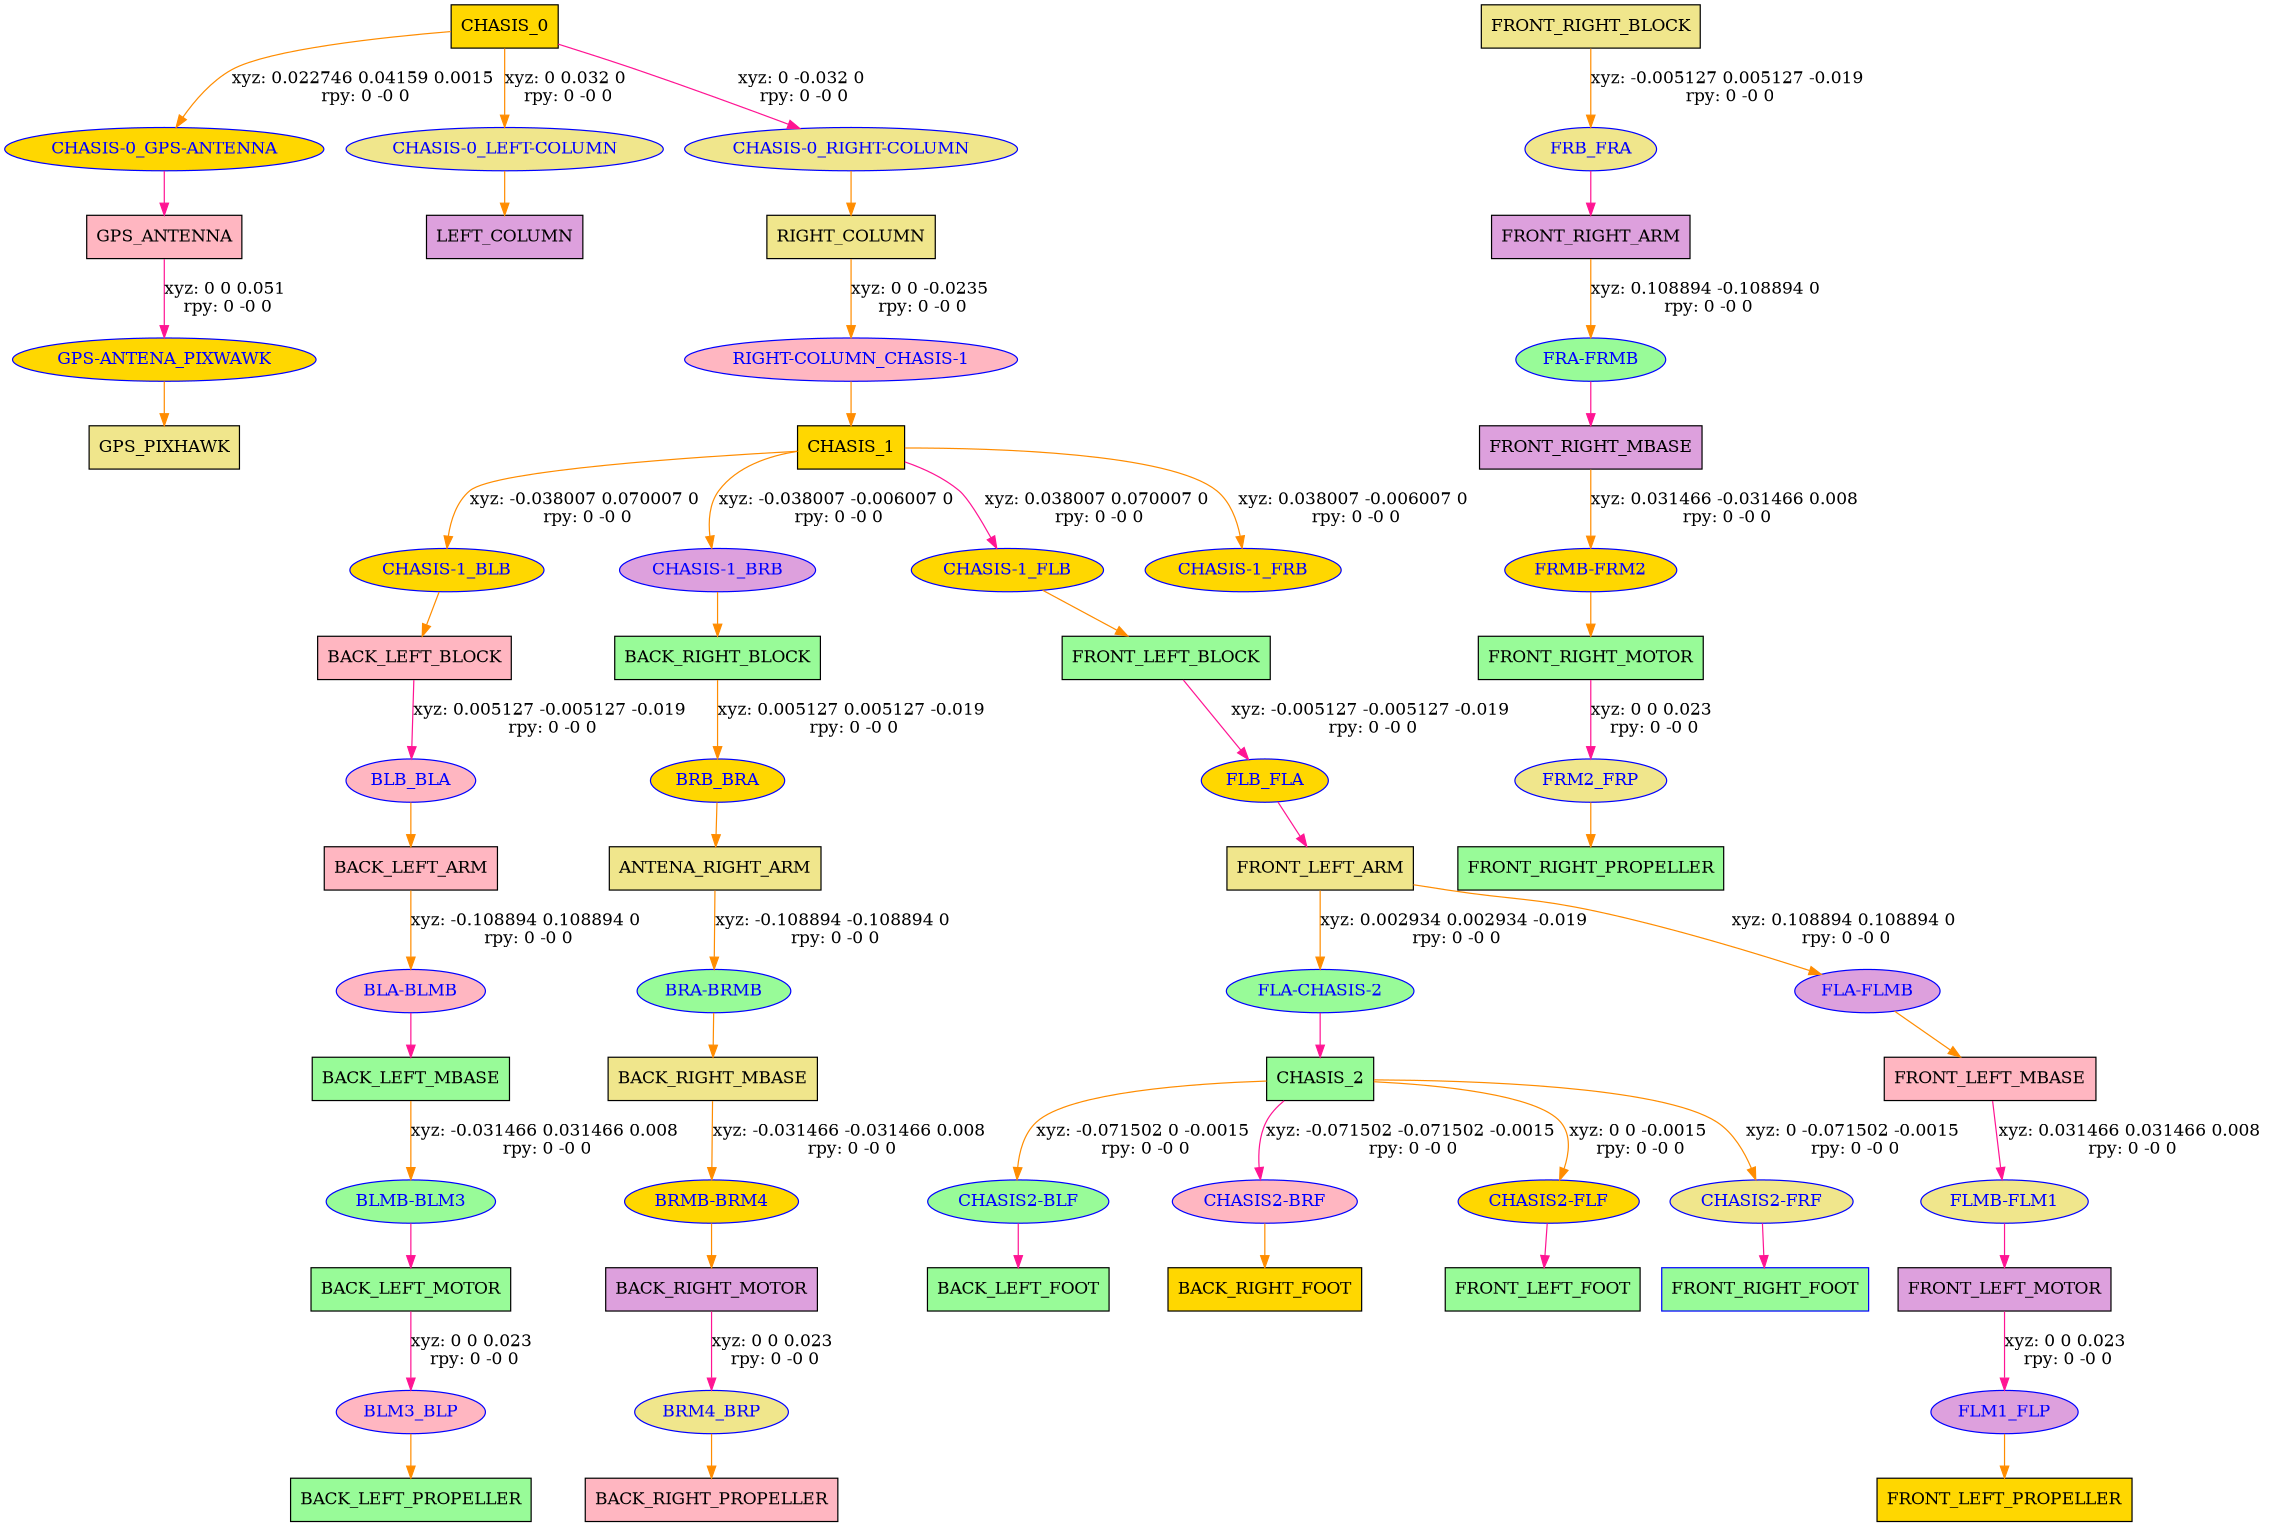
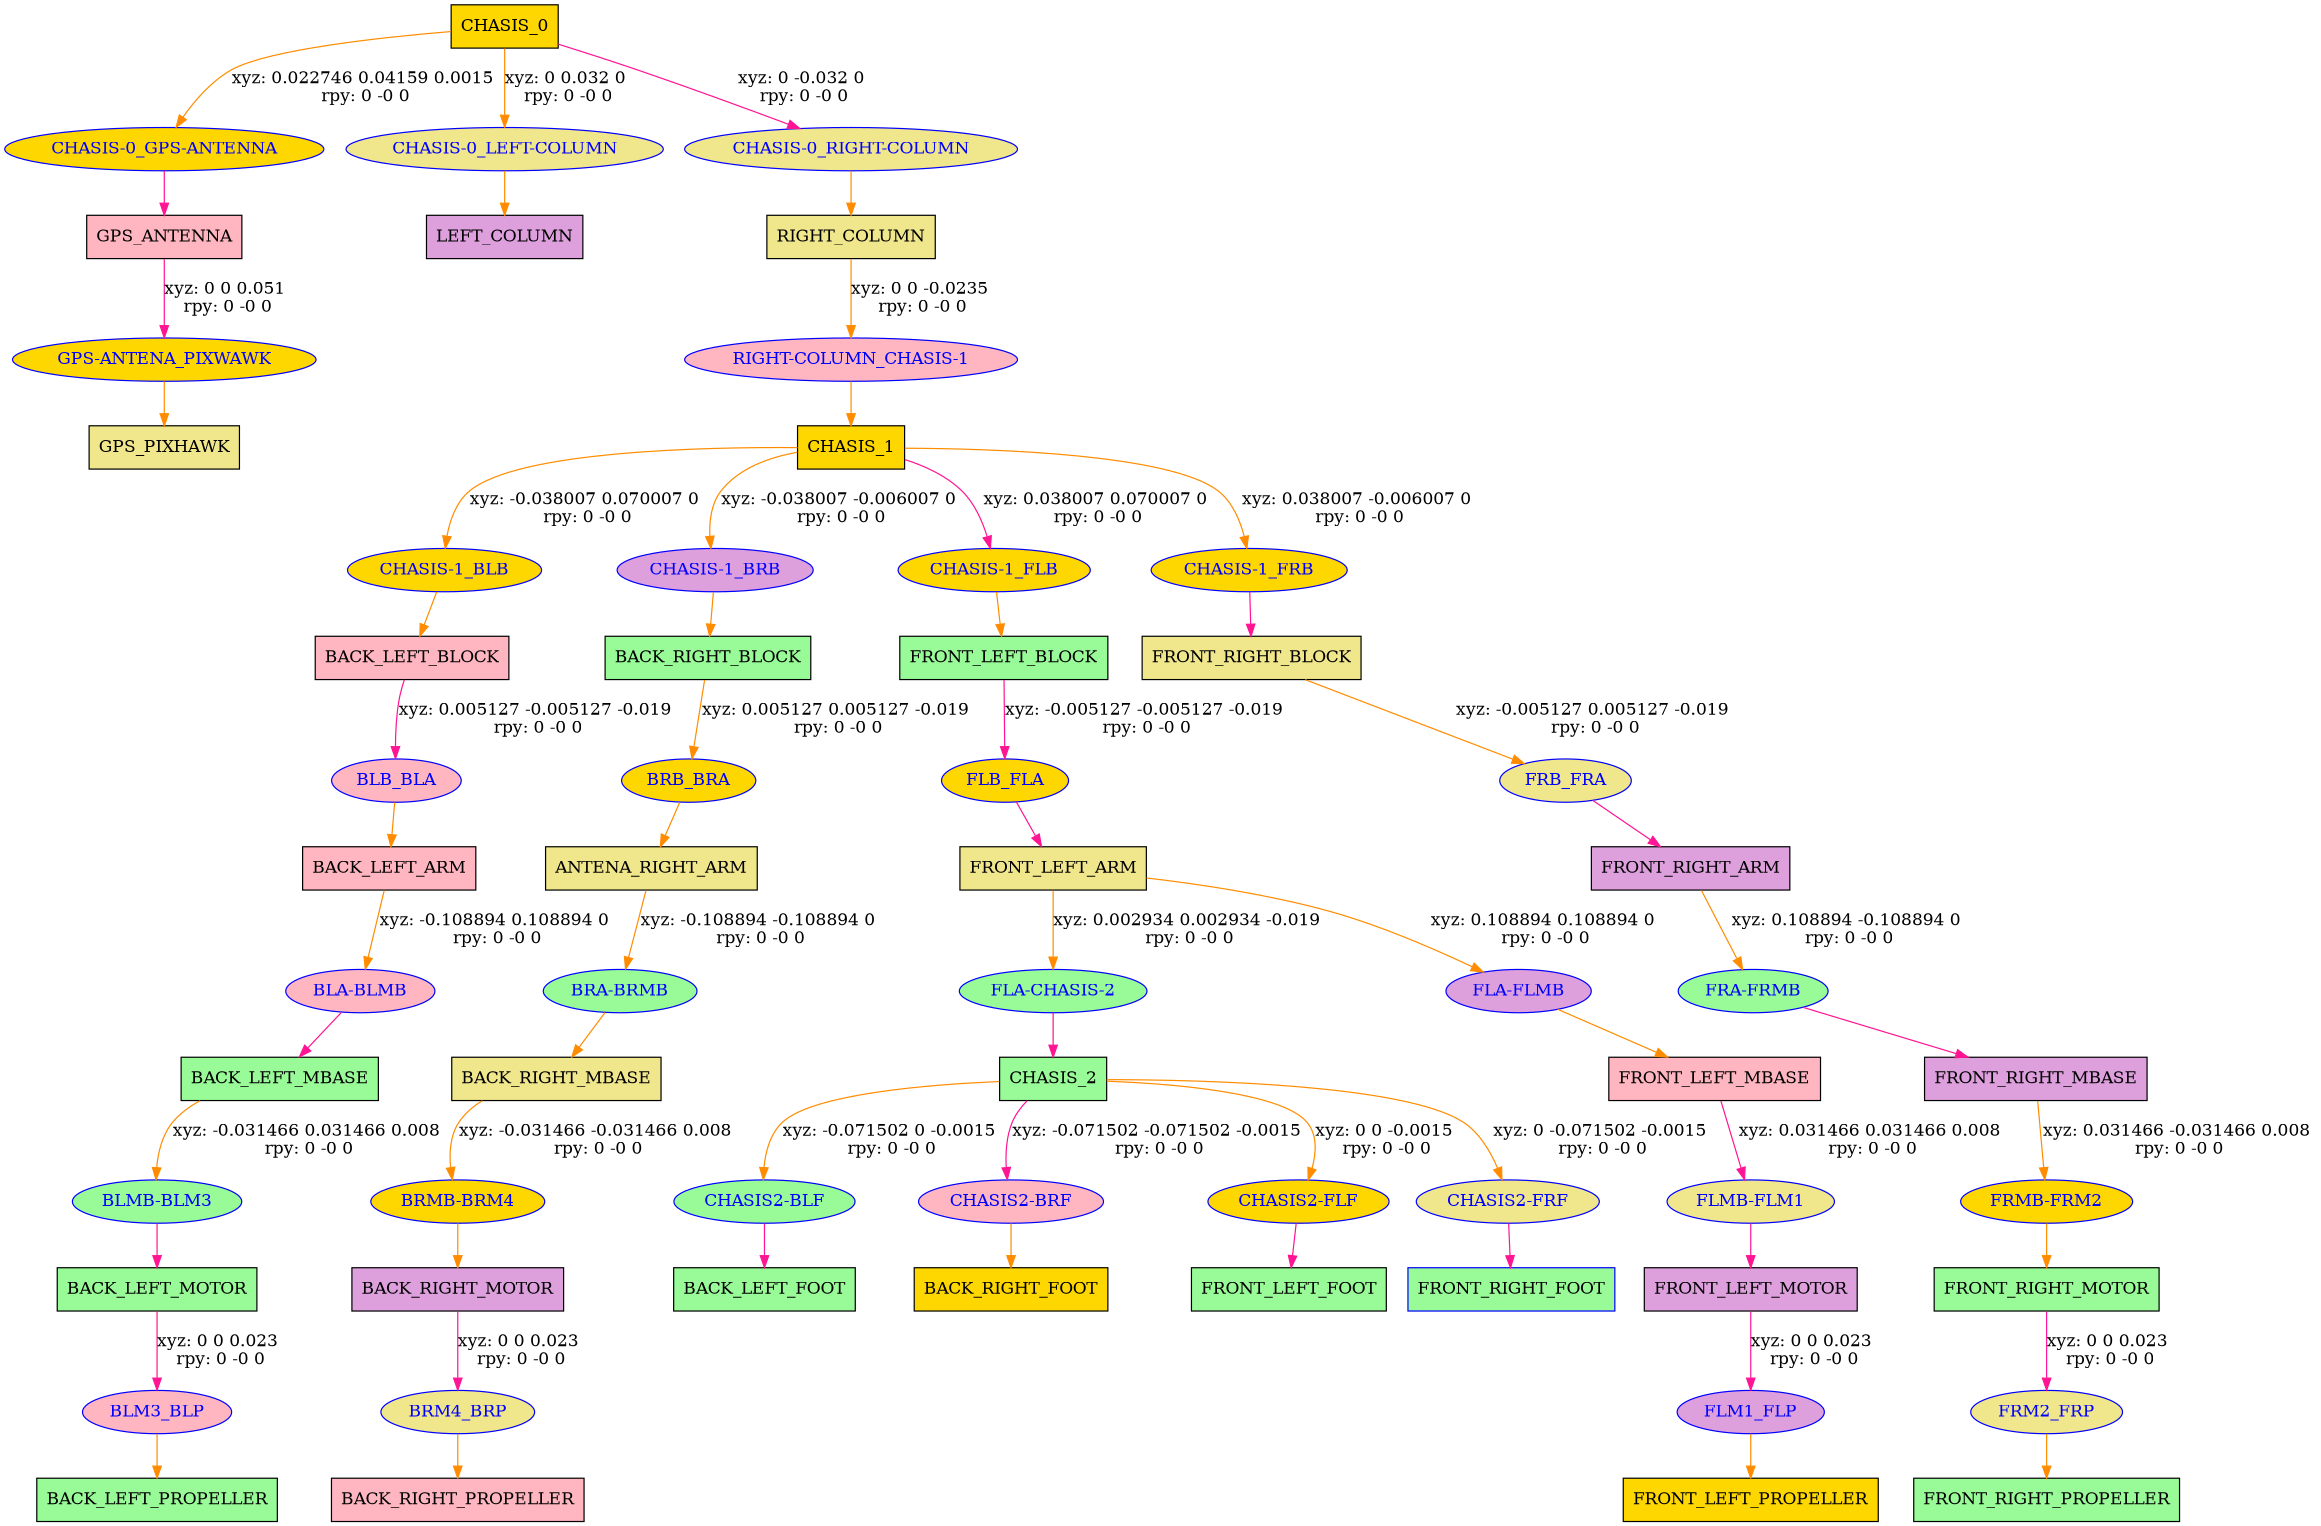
none -> (1250, 608)
